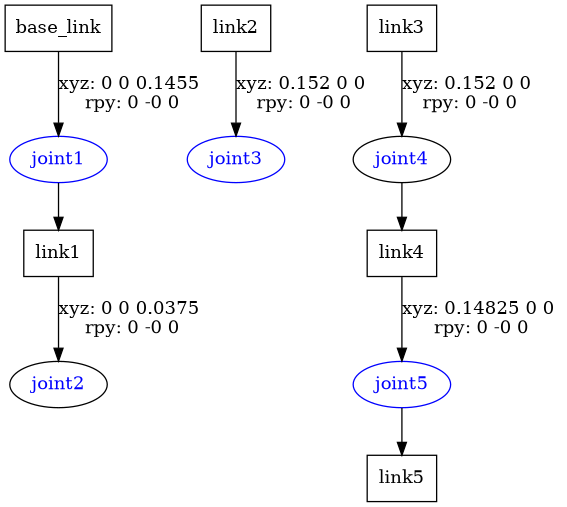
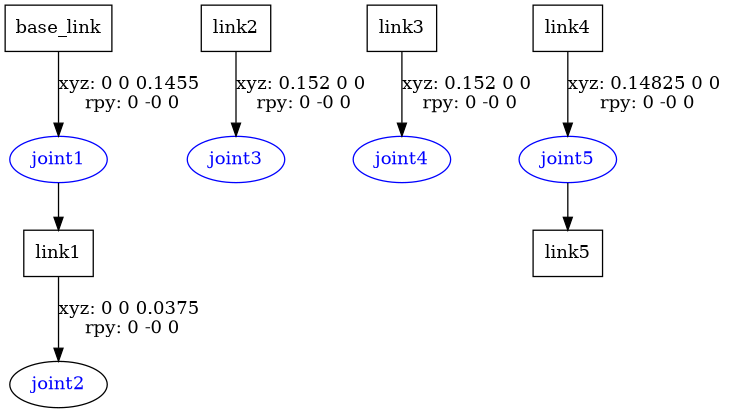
(402, 159) -> (402, 159)
(402, 200) -> none
